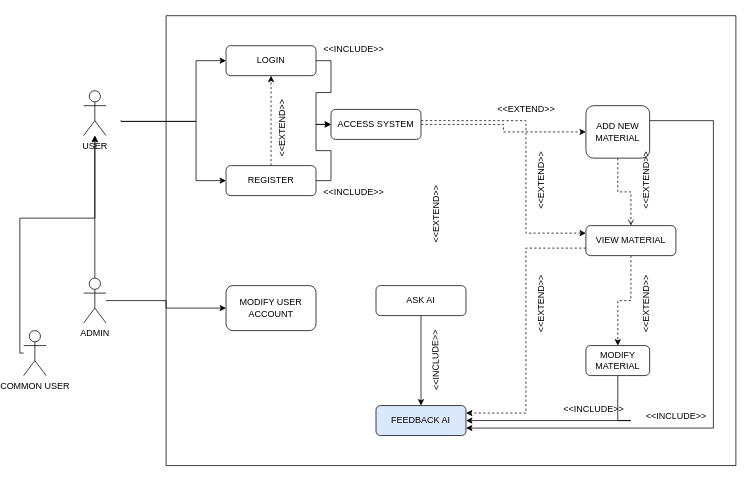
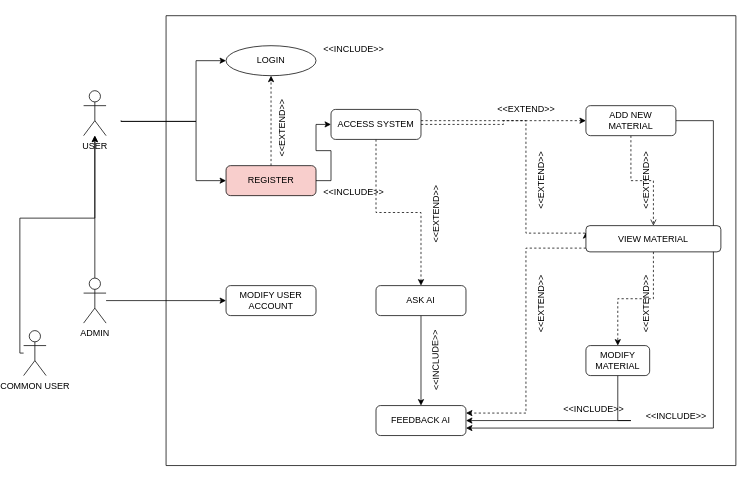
(271, 60) -> (271, 60)
(323, 92) -> none
(618, 132) -> (631, 120)
(271, 180) -> (271, 180)
none -> (398, 212)
(631, 240) -> (654, 239)
(271, 308) -> (271, 300)
(421, 420) -> (421, 420)
